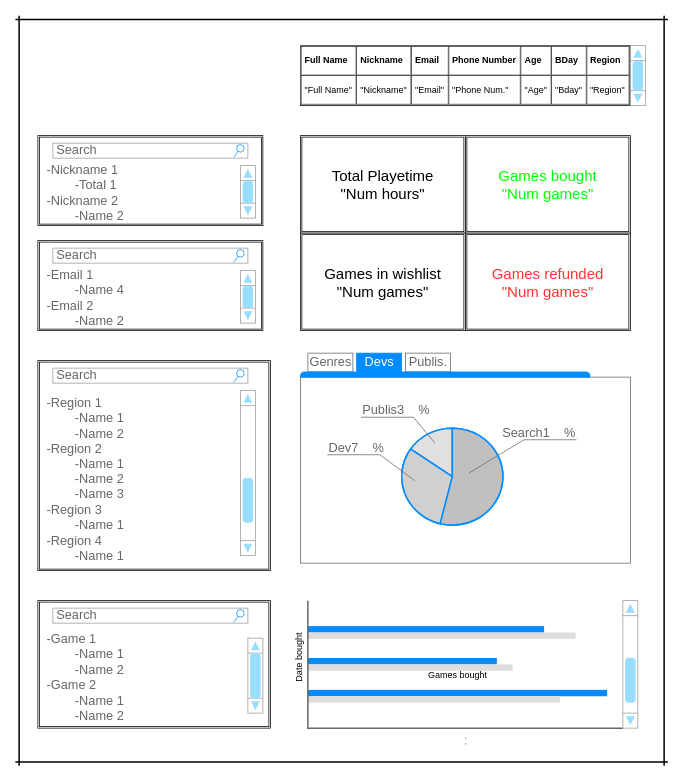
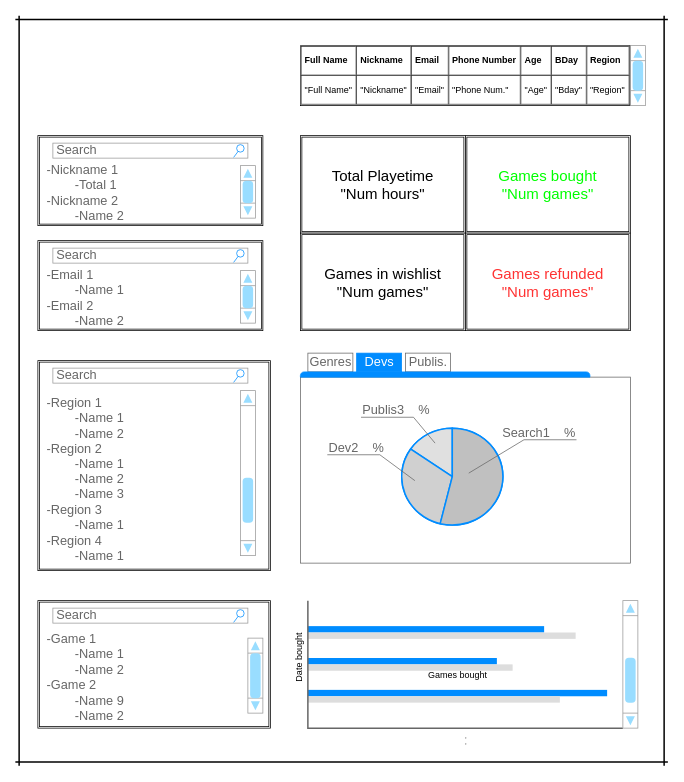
(70, 299) -> (70, 299)
(358, 448) -> (358, 448)
(70, 678) -> (70, 678)
